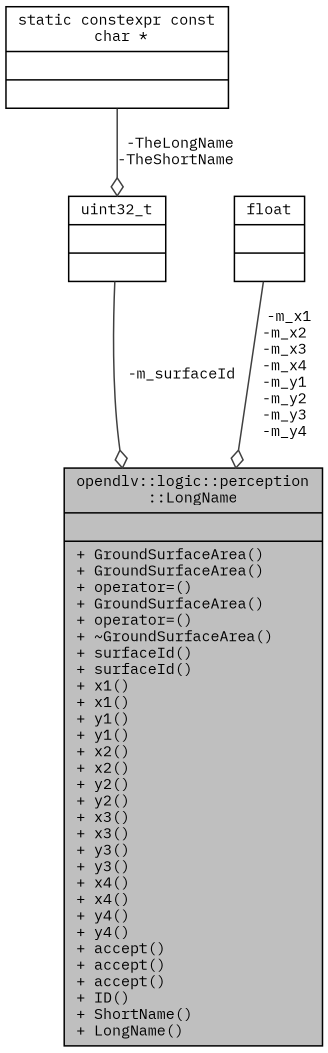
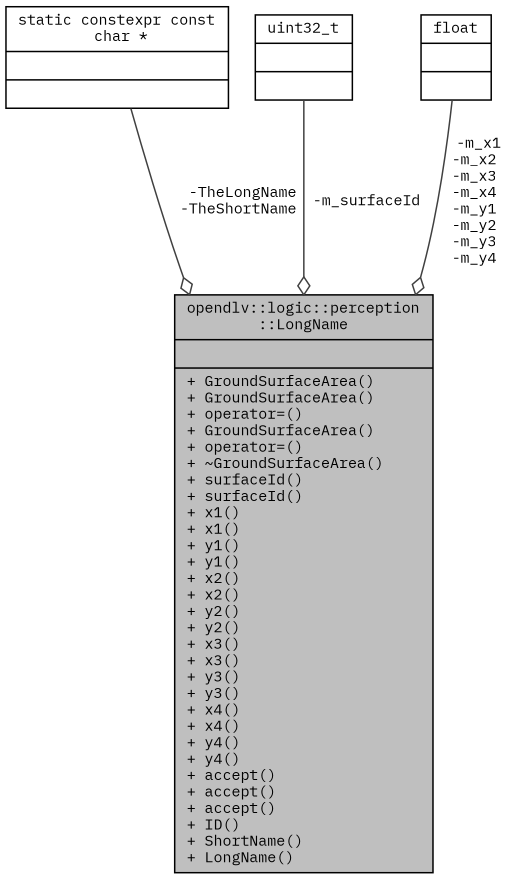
(117, 143) -> (156, 193)
